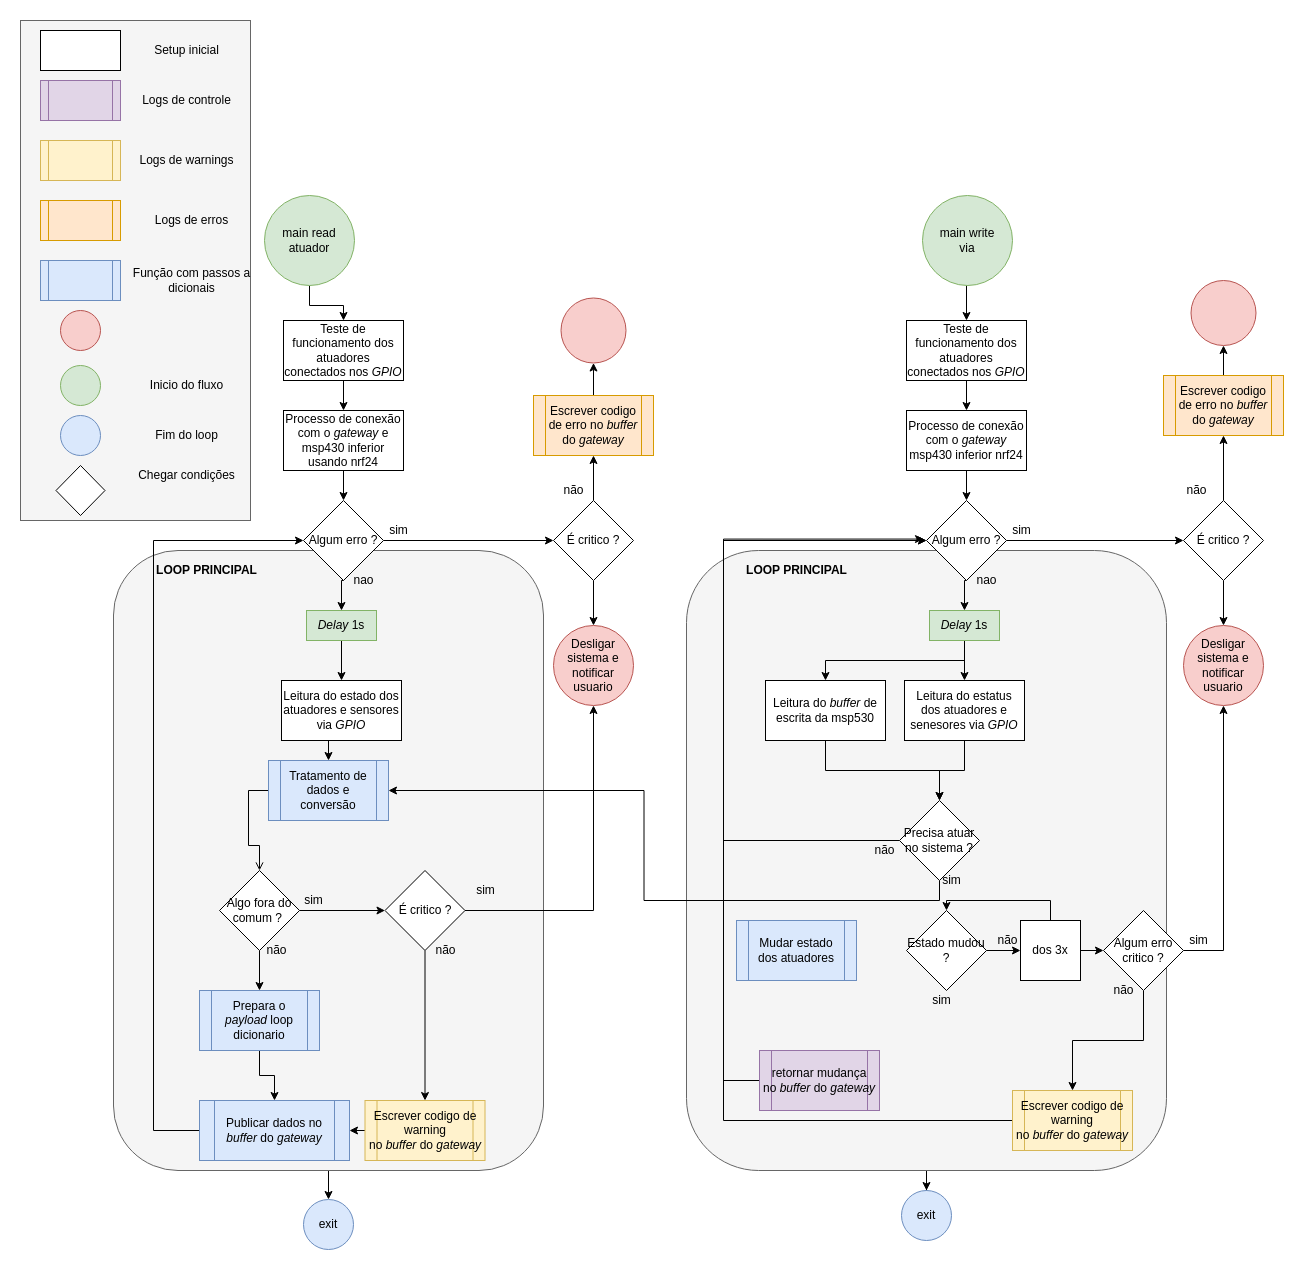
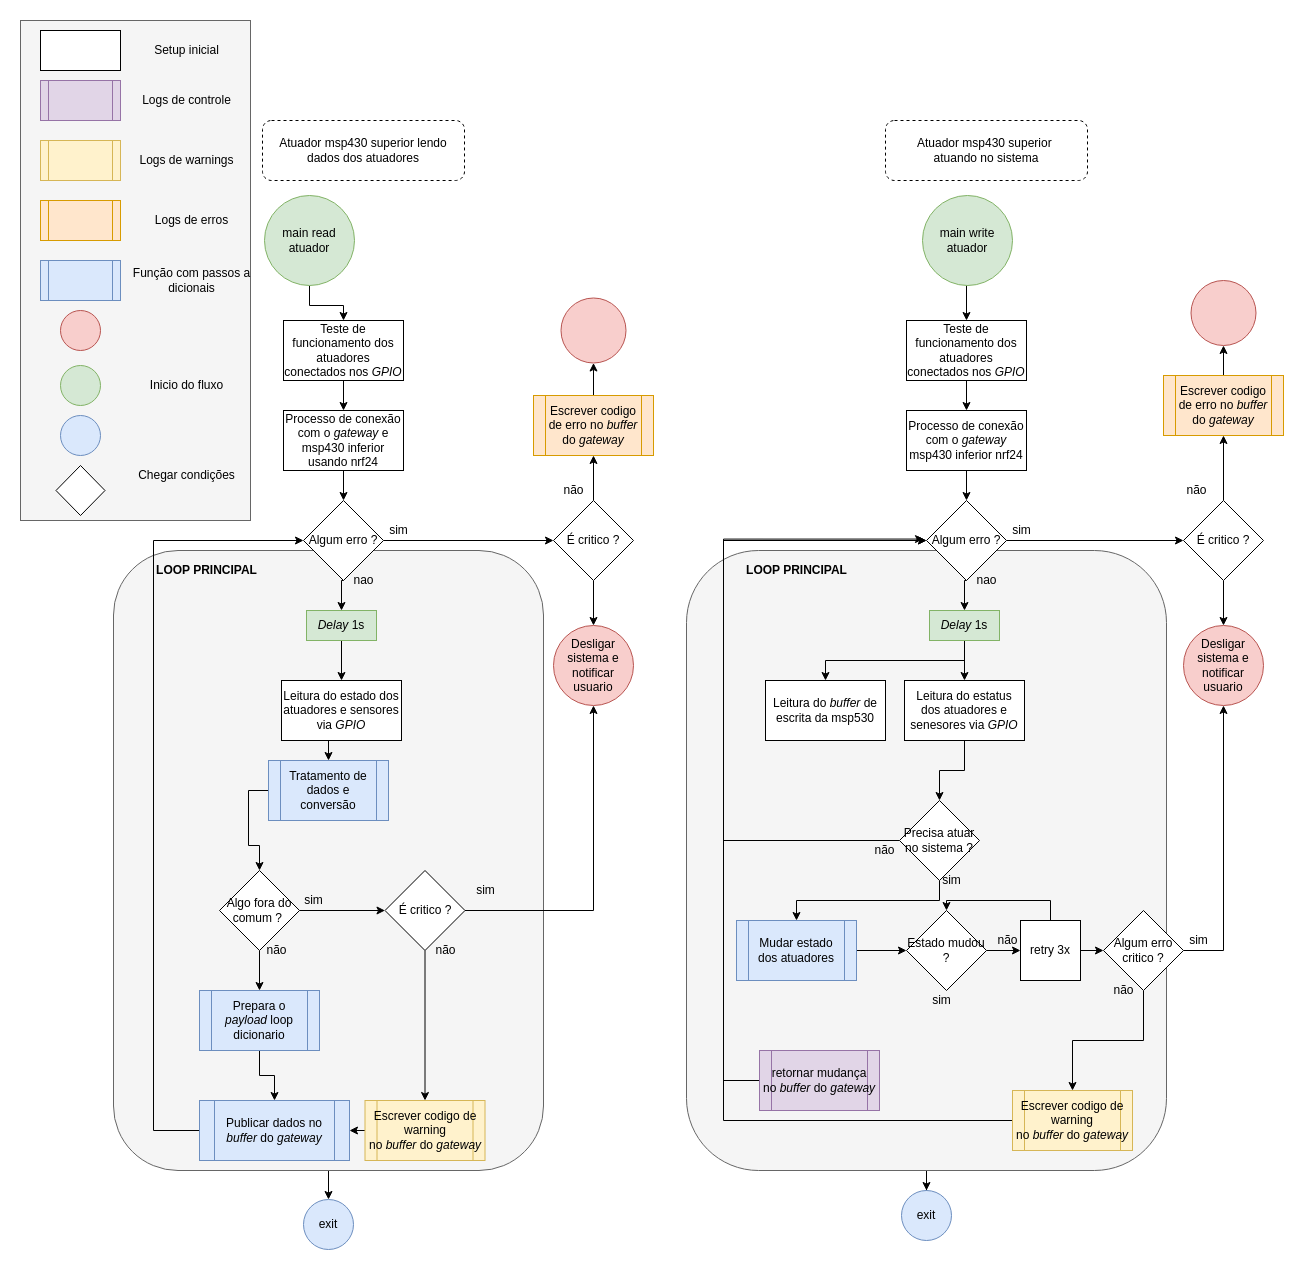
none -> (364, 151)
none -> (987, 151)
(968, 241) -> (968, 241)
(187, 436) -> none
(866, 771) -> none
(644, 799) -> (797, 906)
(260, 863) -> (260, 862)
none -> (878, 951)
(1051, 951) -> (1051, 951)
